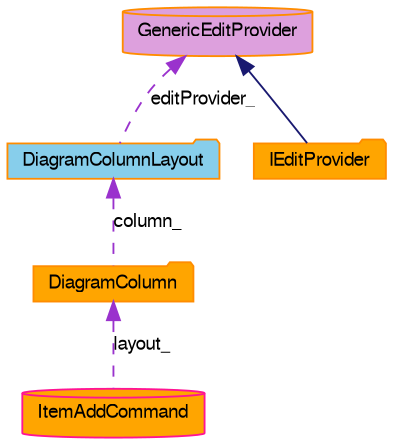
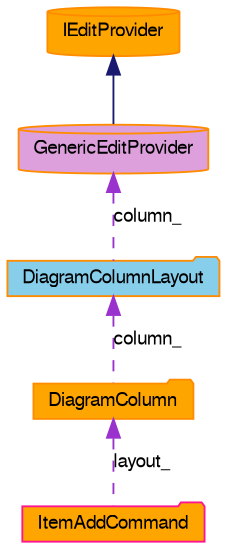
(204, 100) -> (148, 217)
(278, 107) -> (113, 99)
(320, 161) -> (113, 32)
(113, 413) -> (113, 524)
